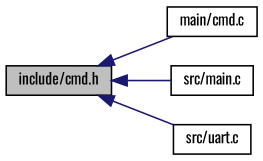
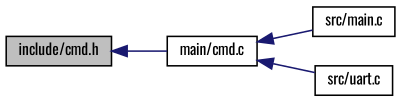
(149, 81) -> (293, 34)
(143, 113) -> (294, 68)
